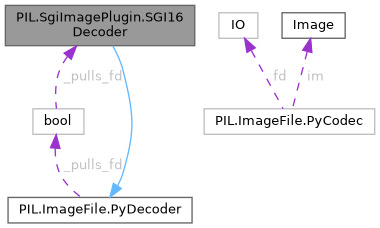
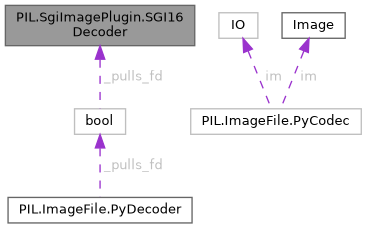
(278, 77) -> (272, 77)
(131, 115) -> none
